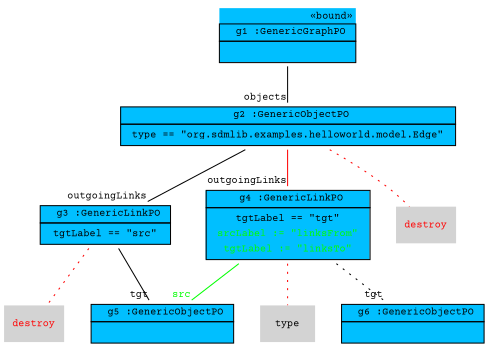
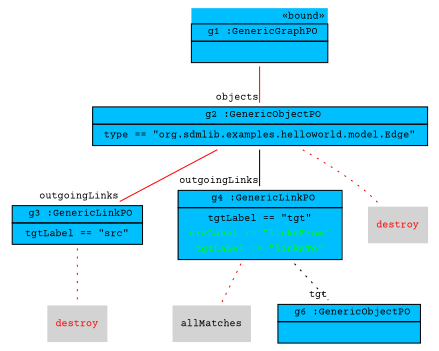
(288, 84) -> (260, 84)
(288, 168) -> (260, 168)
(197, 176) -> (169, 176)
(162, 324) -> none
(288, 324) -> (212, 324)
